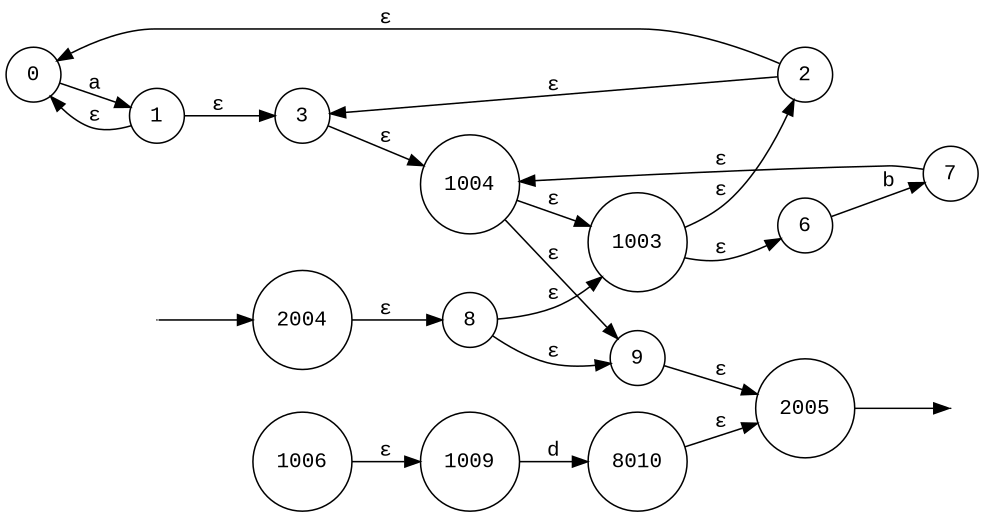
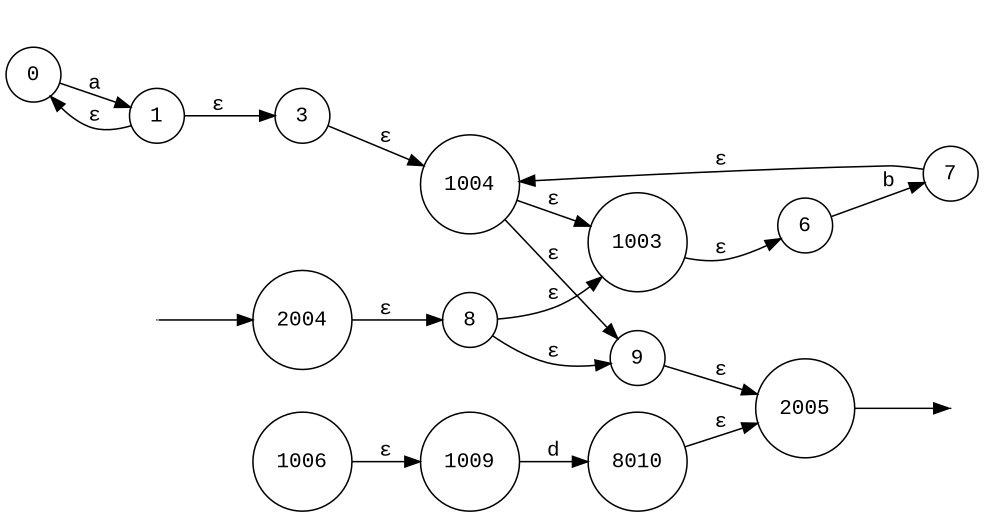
(805, 75) -> none
